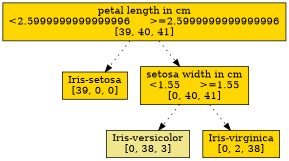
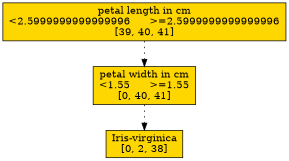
(95, 86) -> none
(195, 86) -> (144, 86)
(148, 144) -> none
